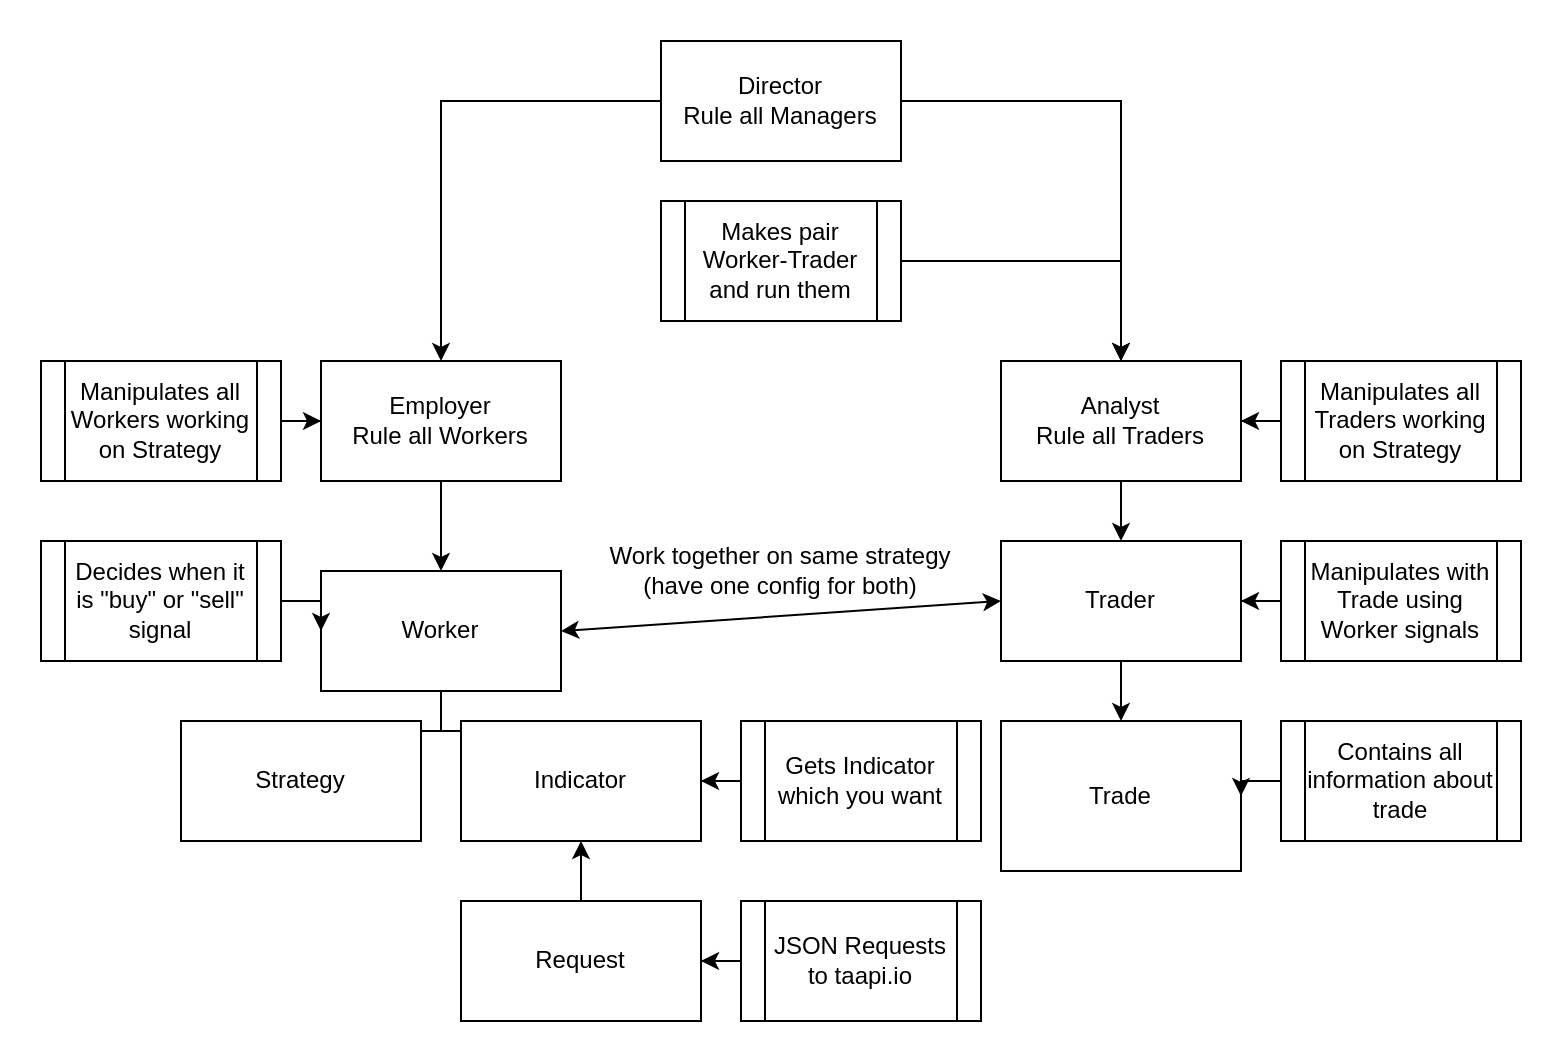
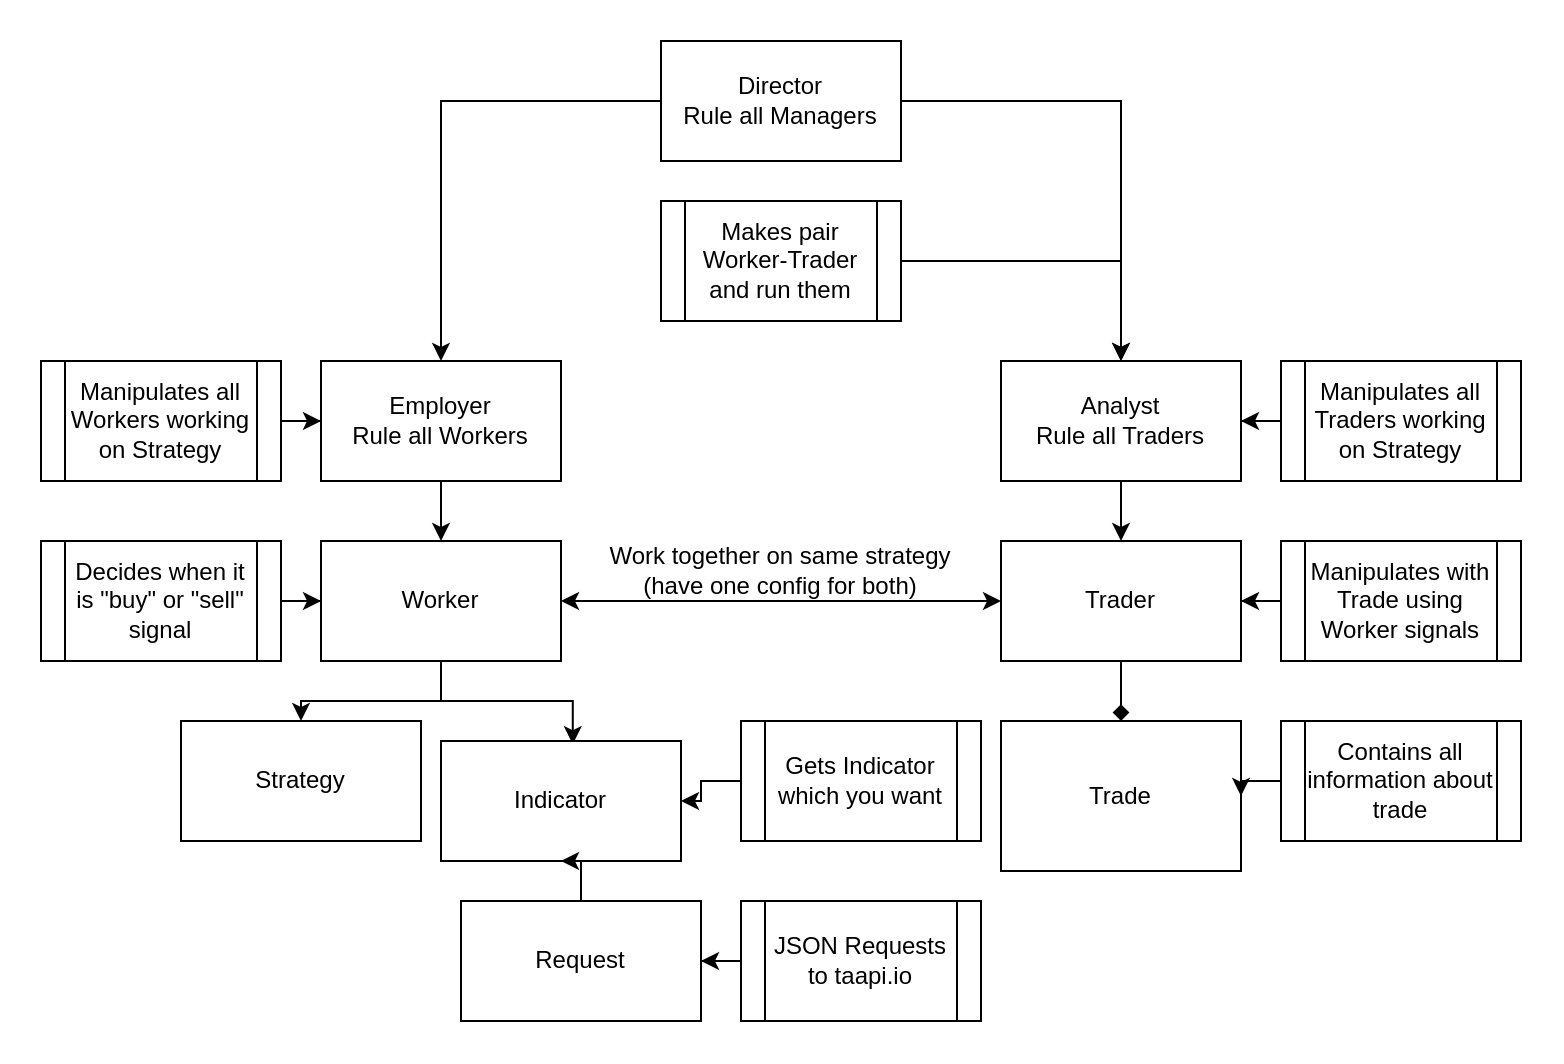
(441, 631) -> (441, 601)
(1121, 706) -> (1121, 705)
(581, 781) -> (561, 801)
